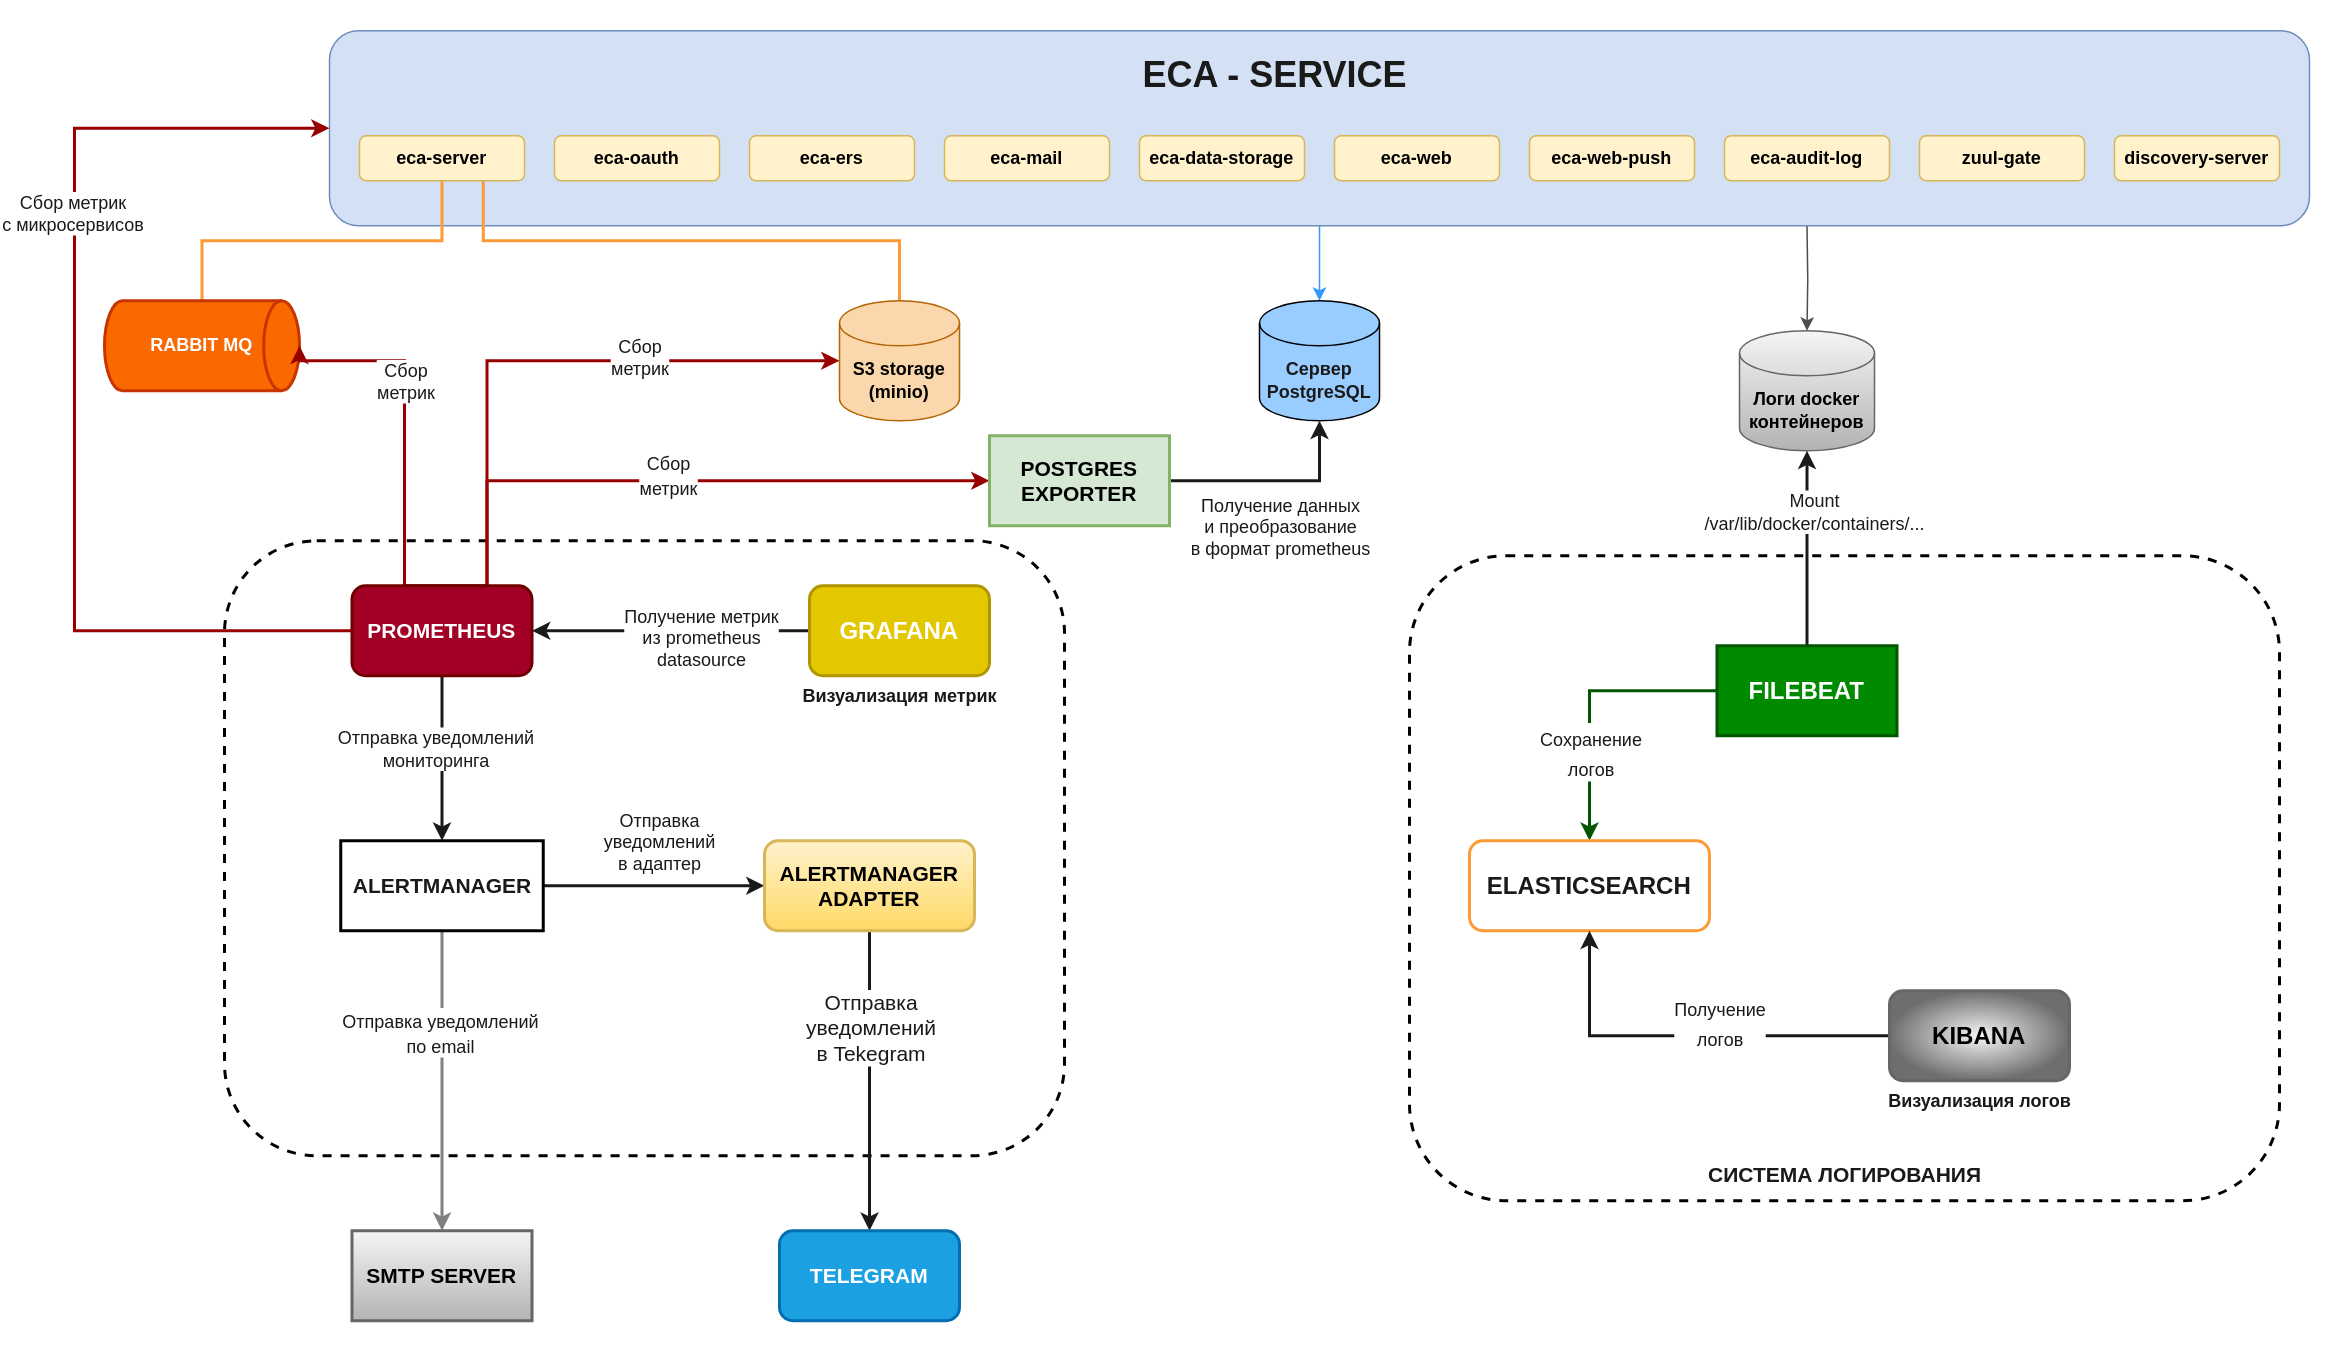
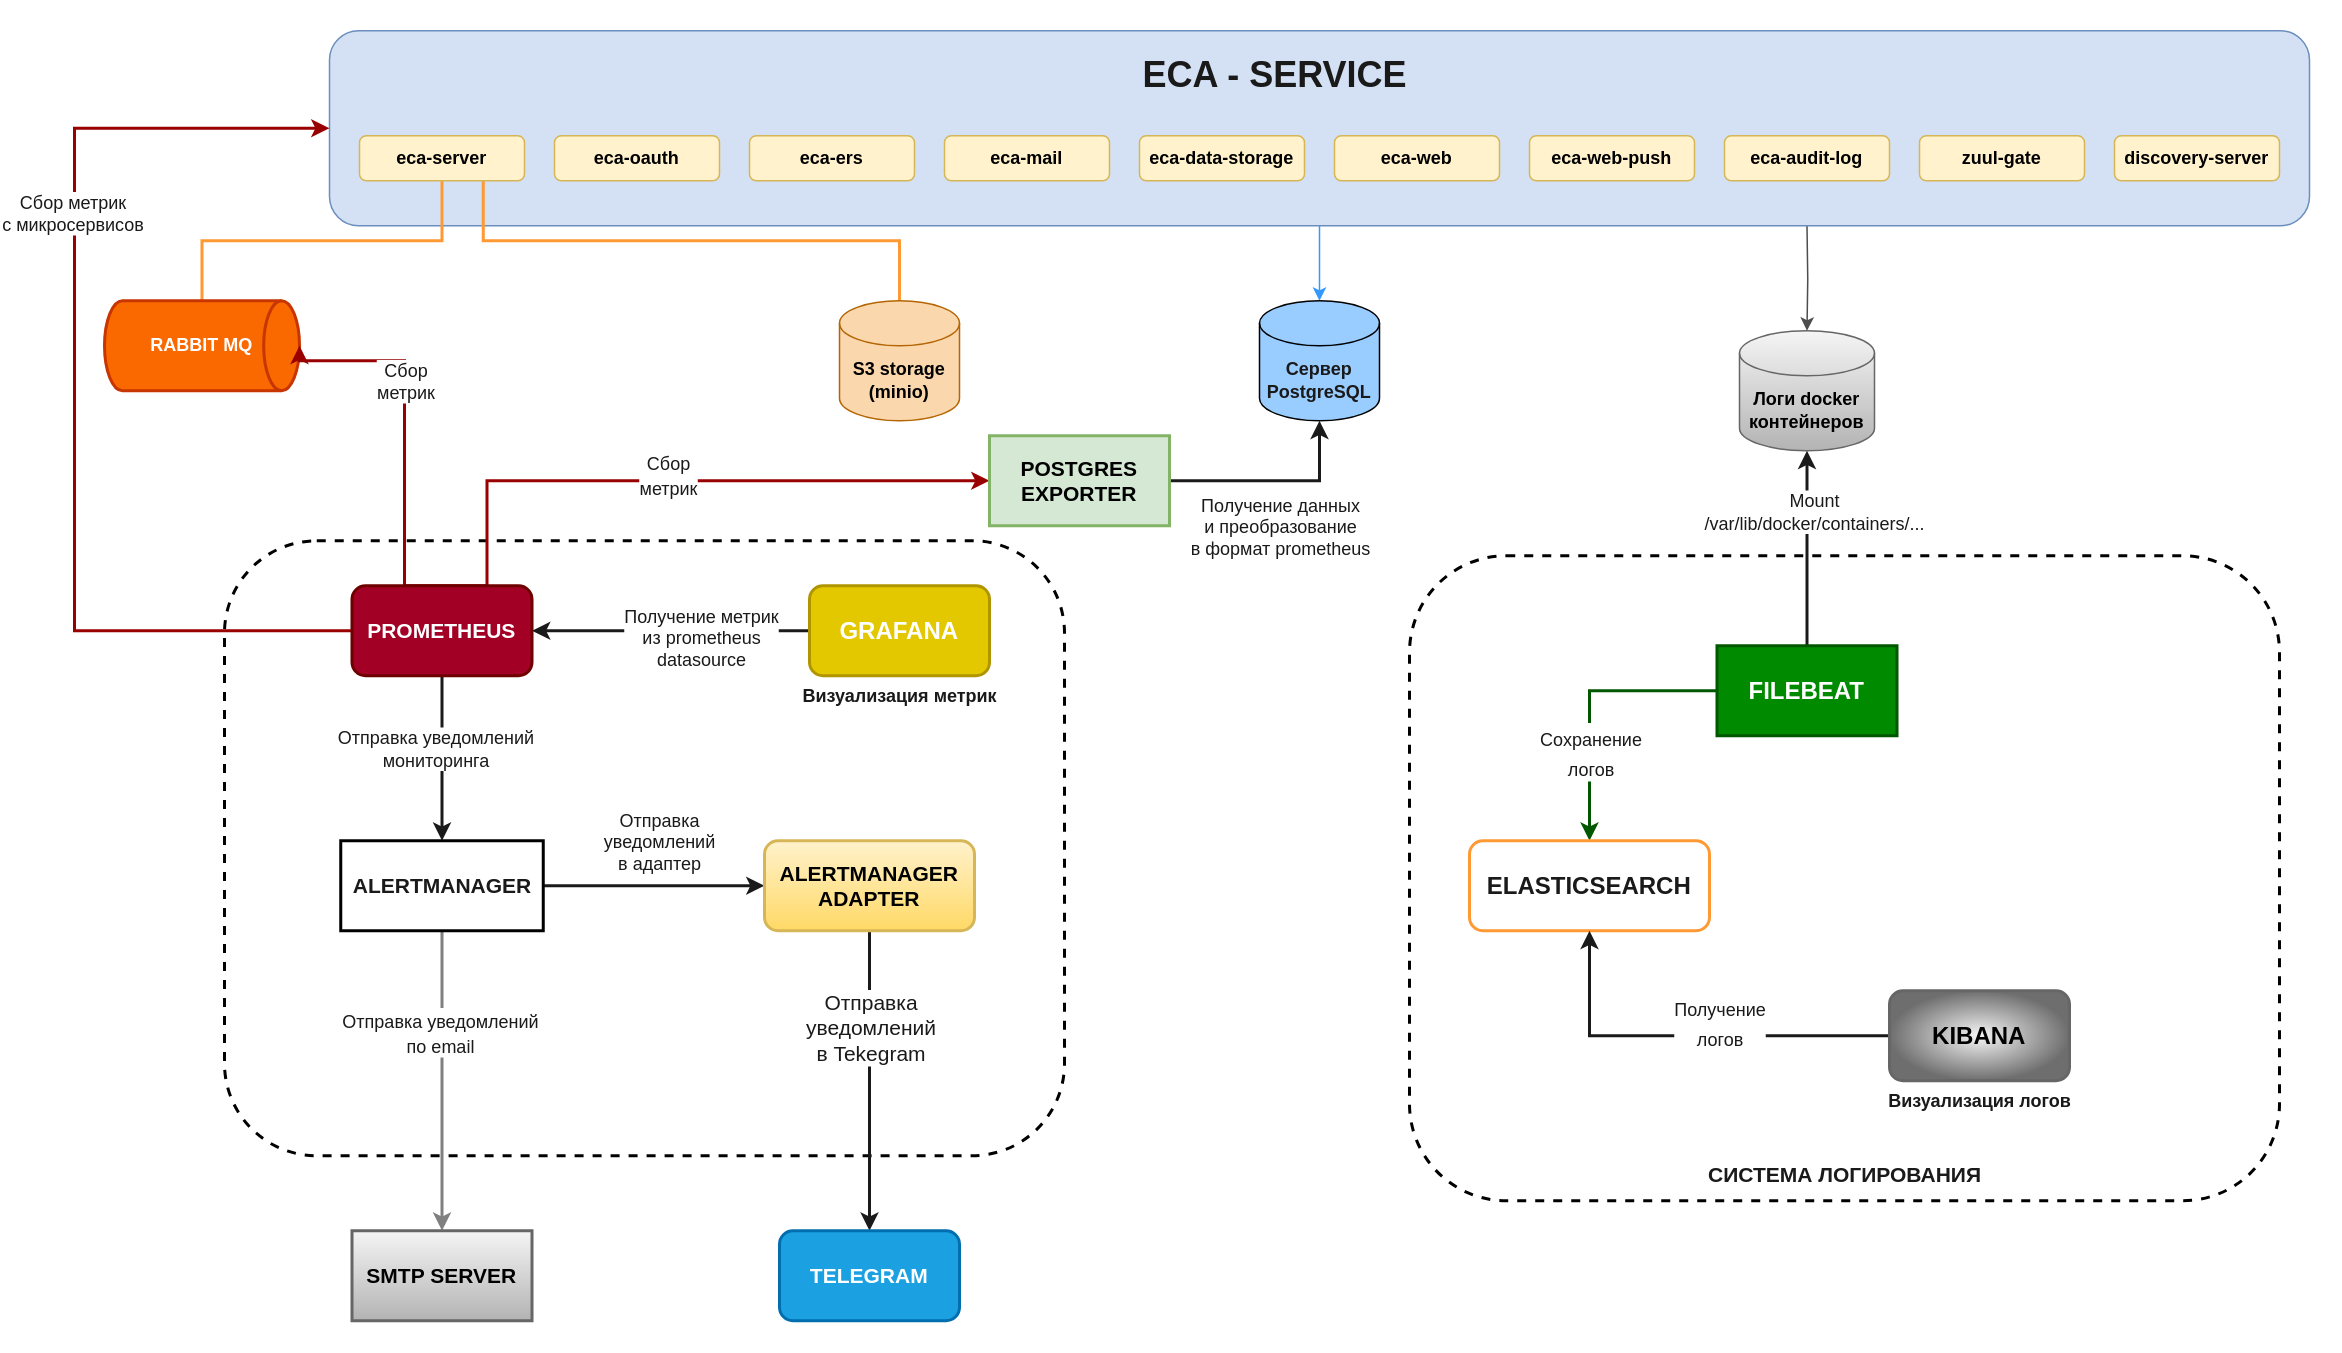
(491, 361) -> none
